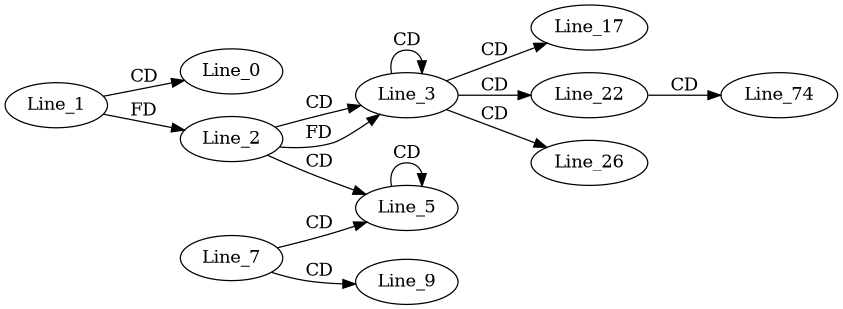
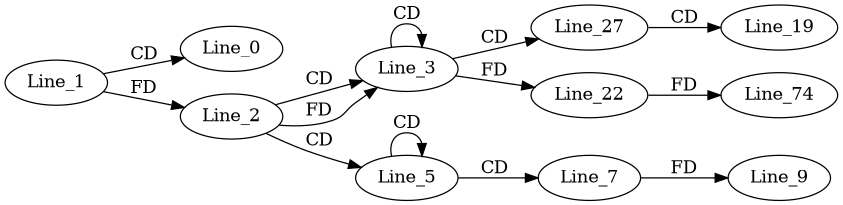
(589, 28) -> (589, 28)
none -> (779, 28)
(494, 86) -> (494, 71)
(684, 86) -> (684, 86)
(589, 163) -> none
(316, 238) -> (492, 178)
(319, 271) -> (684, 168)
